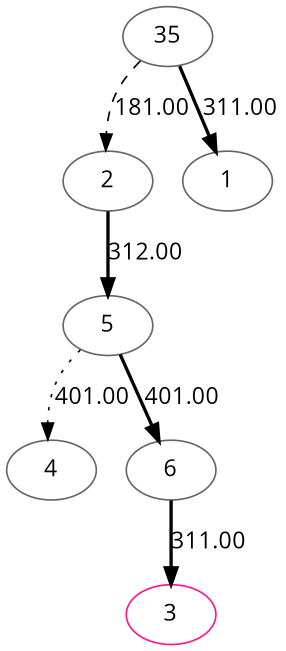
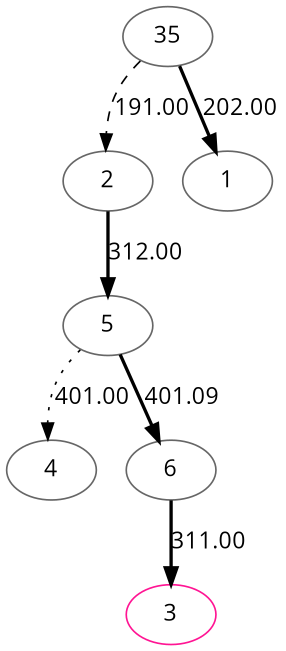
(153, 109) -> (153, 109)
(241, 109) -> (241, 109)
(183, 398) -> (183, 398)
